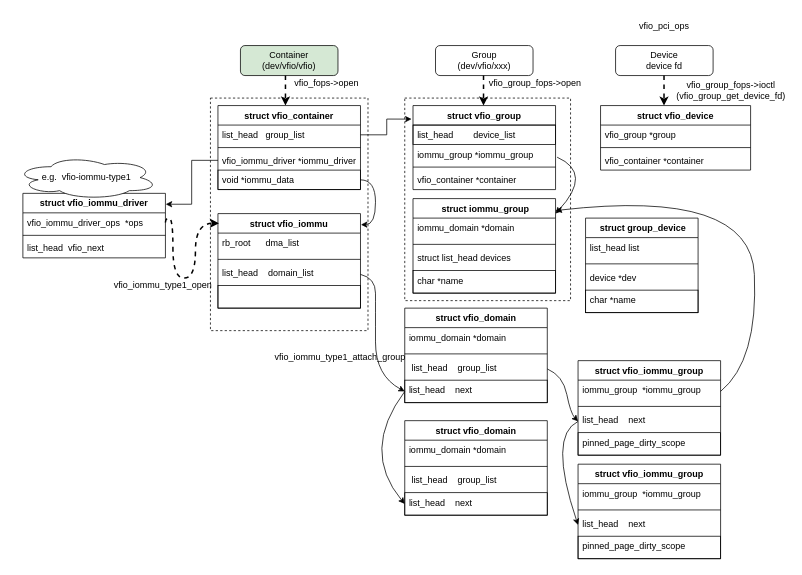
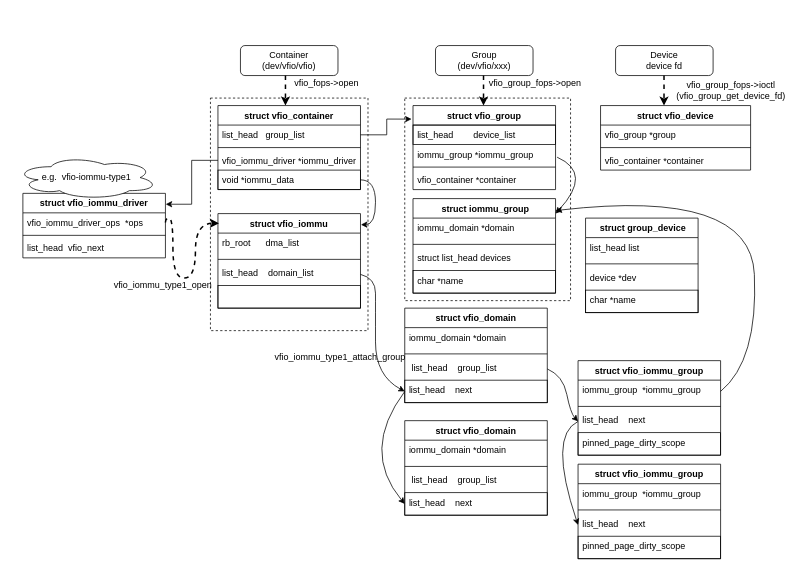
(664, 27) -> none
(289, 60) -> (289, 60)
